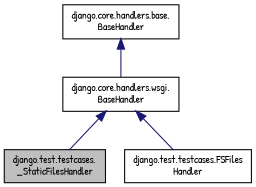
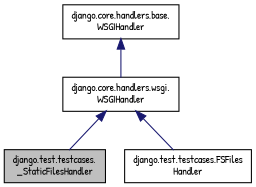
(121, 22) -> (121, 22)
(121, 94) -> (121, 94)
